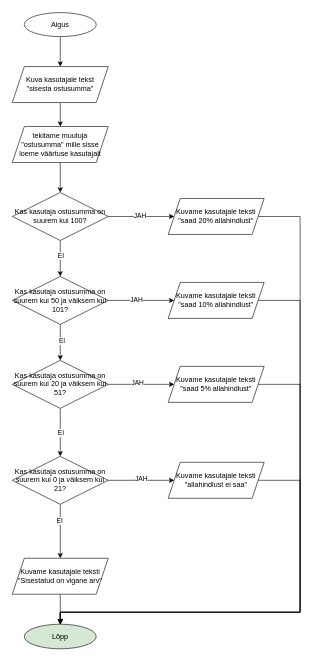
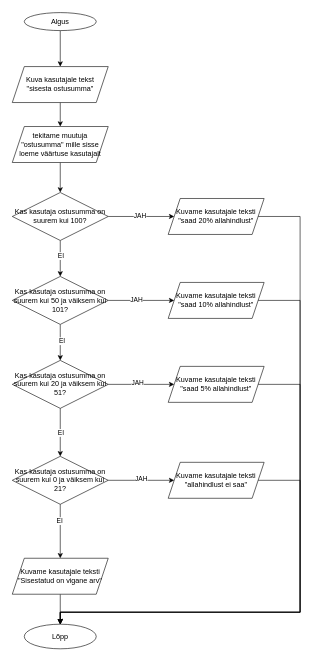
(60, 24) -> (60, 21)
(60, 637) -> (60, 637)
